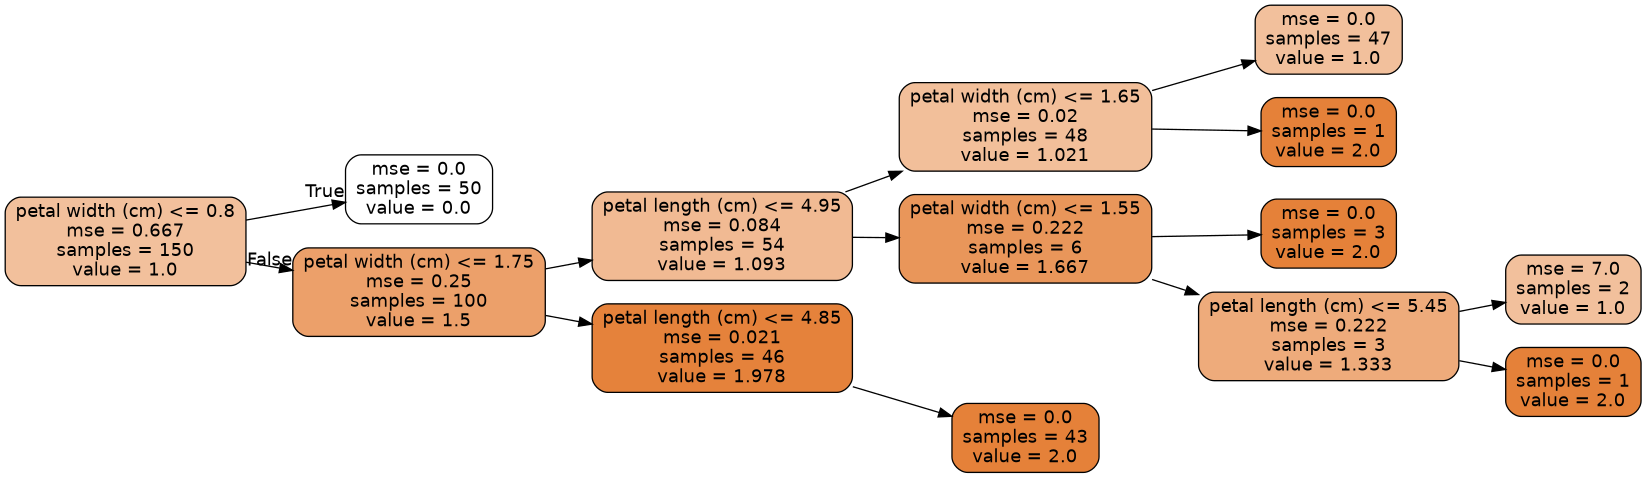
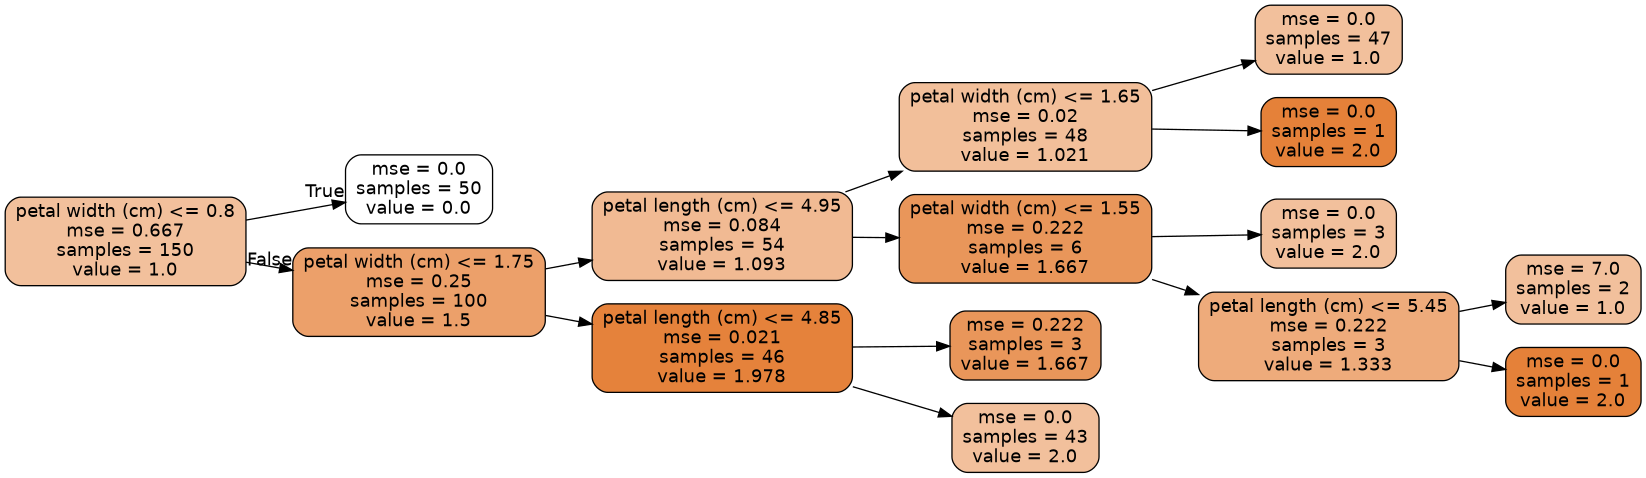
(1329, 234) -> (1329, 234)
none -> (1025, 346)
(1025, 438) -> (1025, 438)
